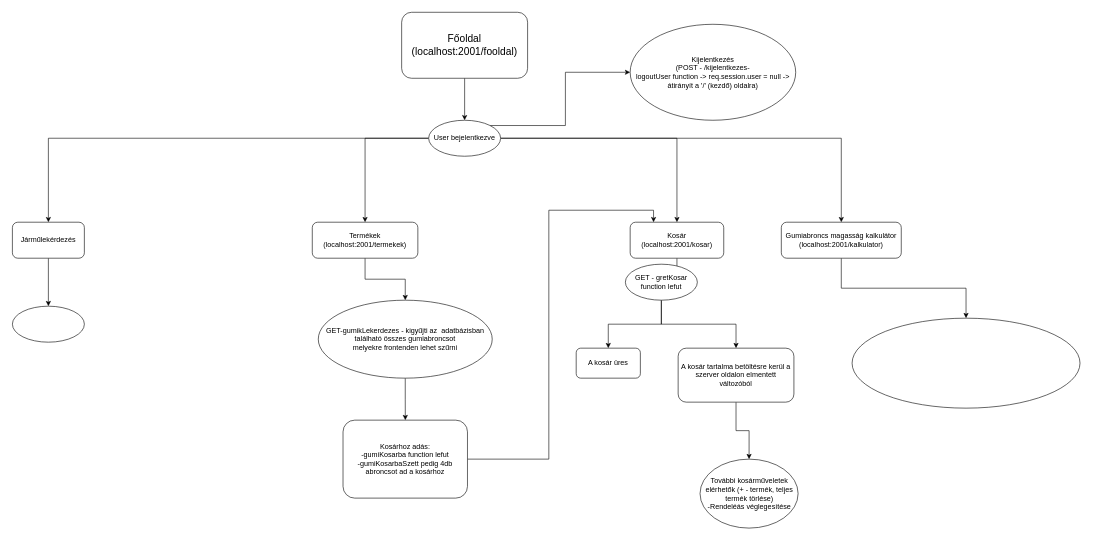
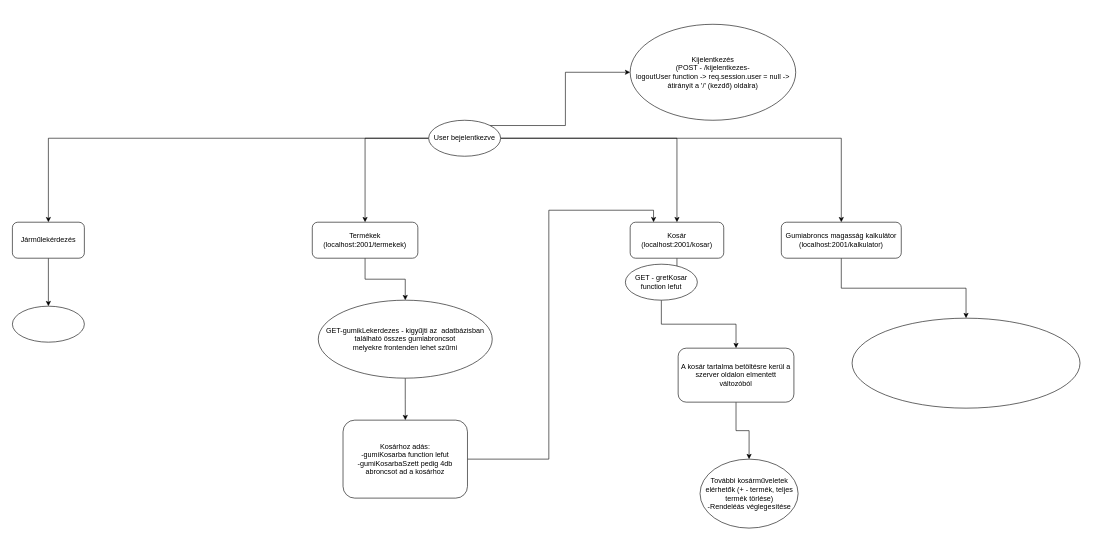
(465, 45) -> none
(465, 97) -> none
(608, 324) -> none
(608, 363) -> none
